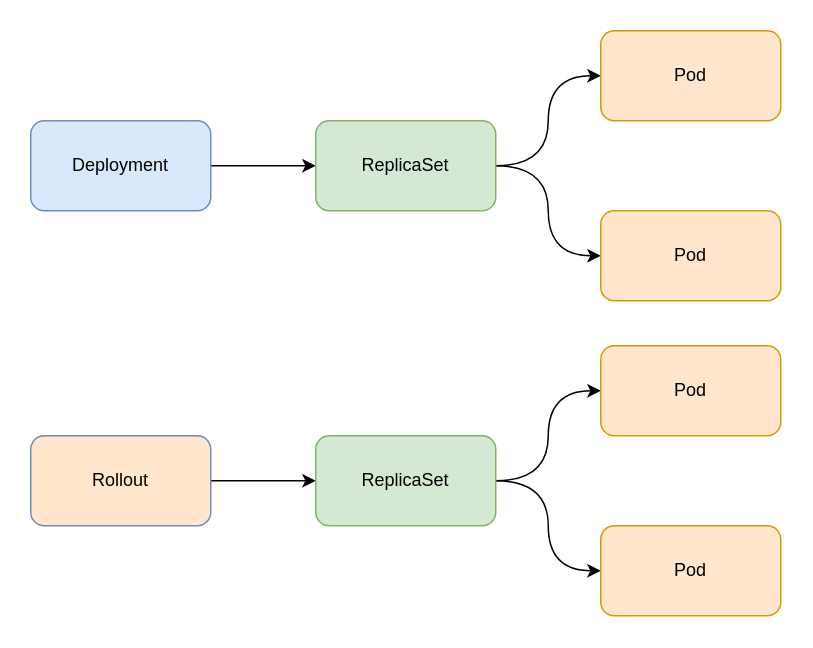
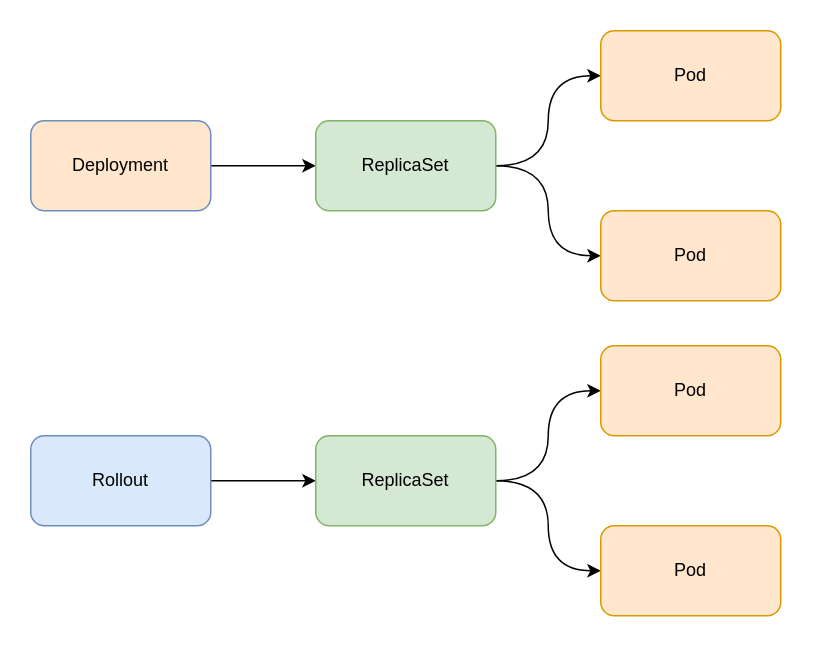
(121, 166) -> (121, 166)
(121, 481) -> (121, 481)
